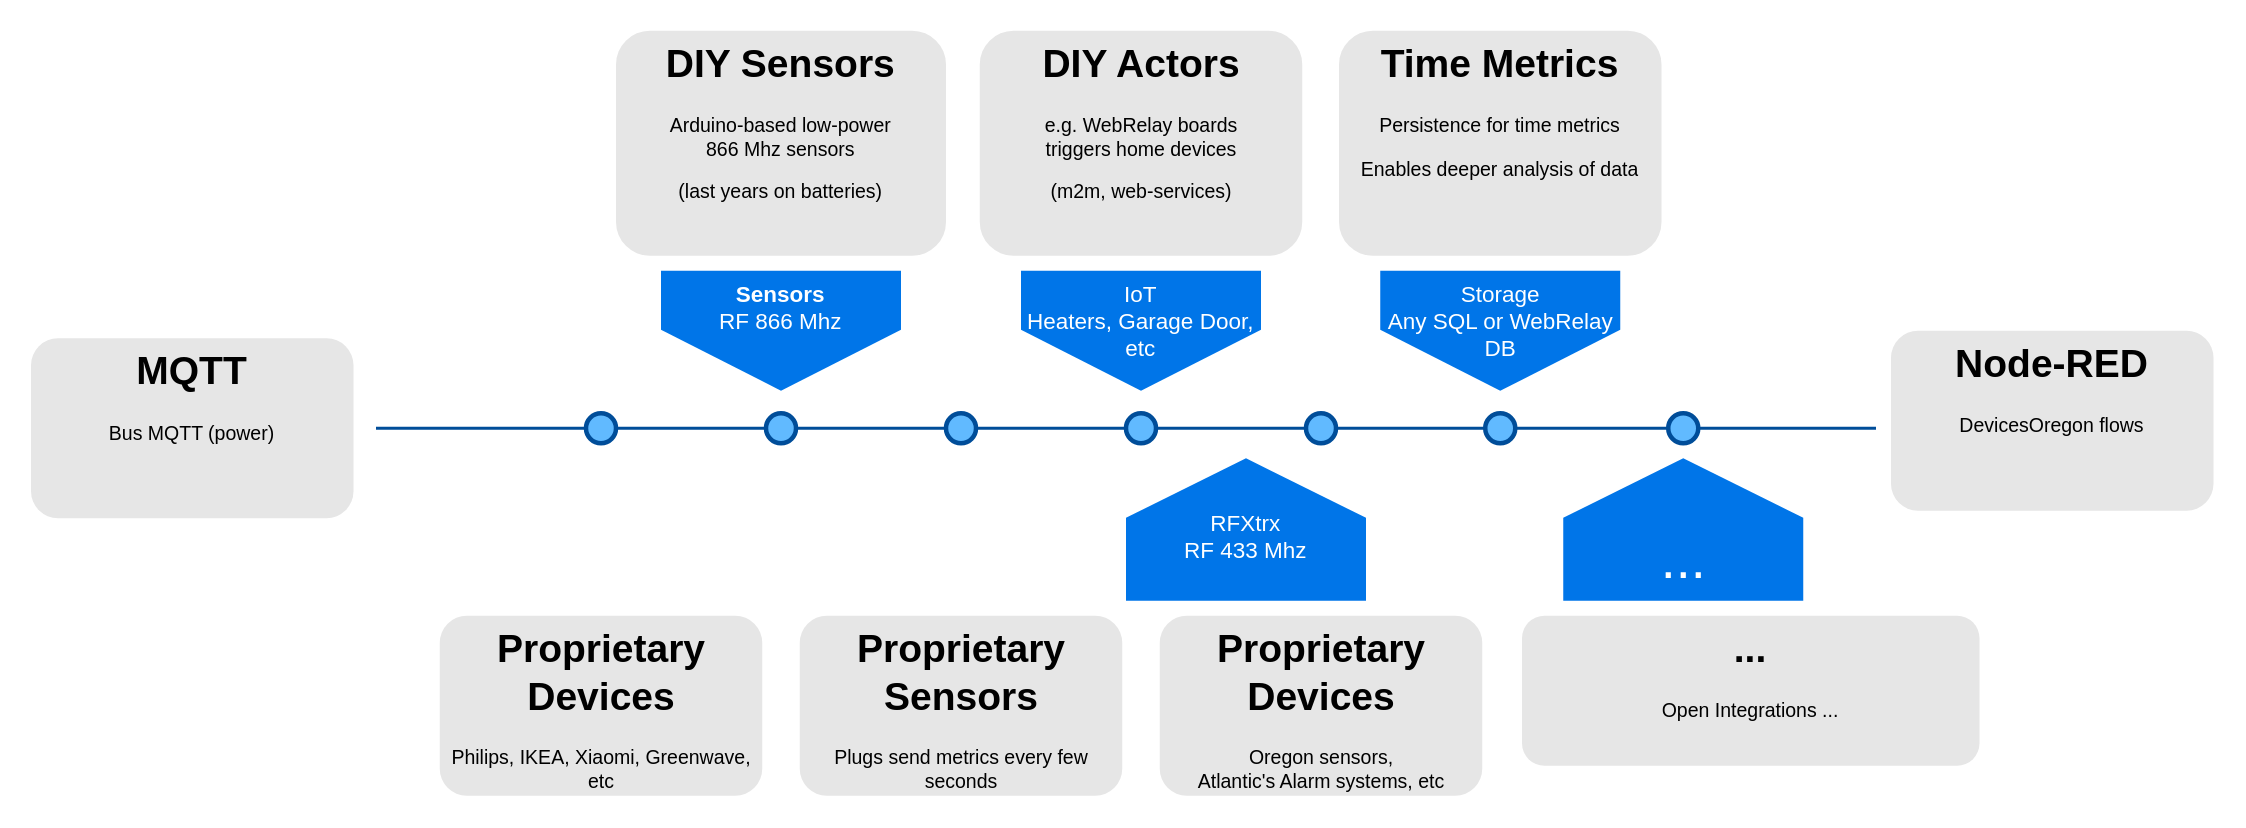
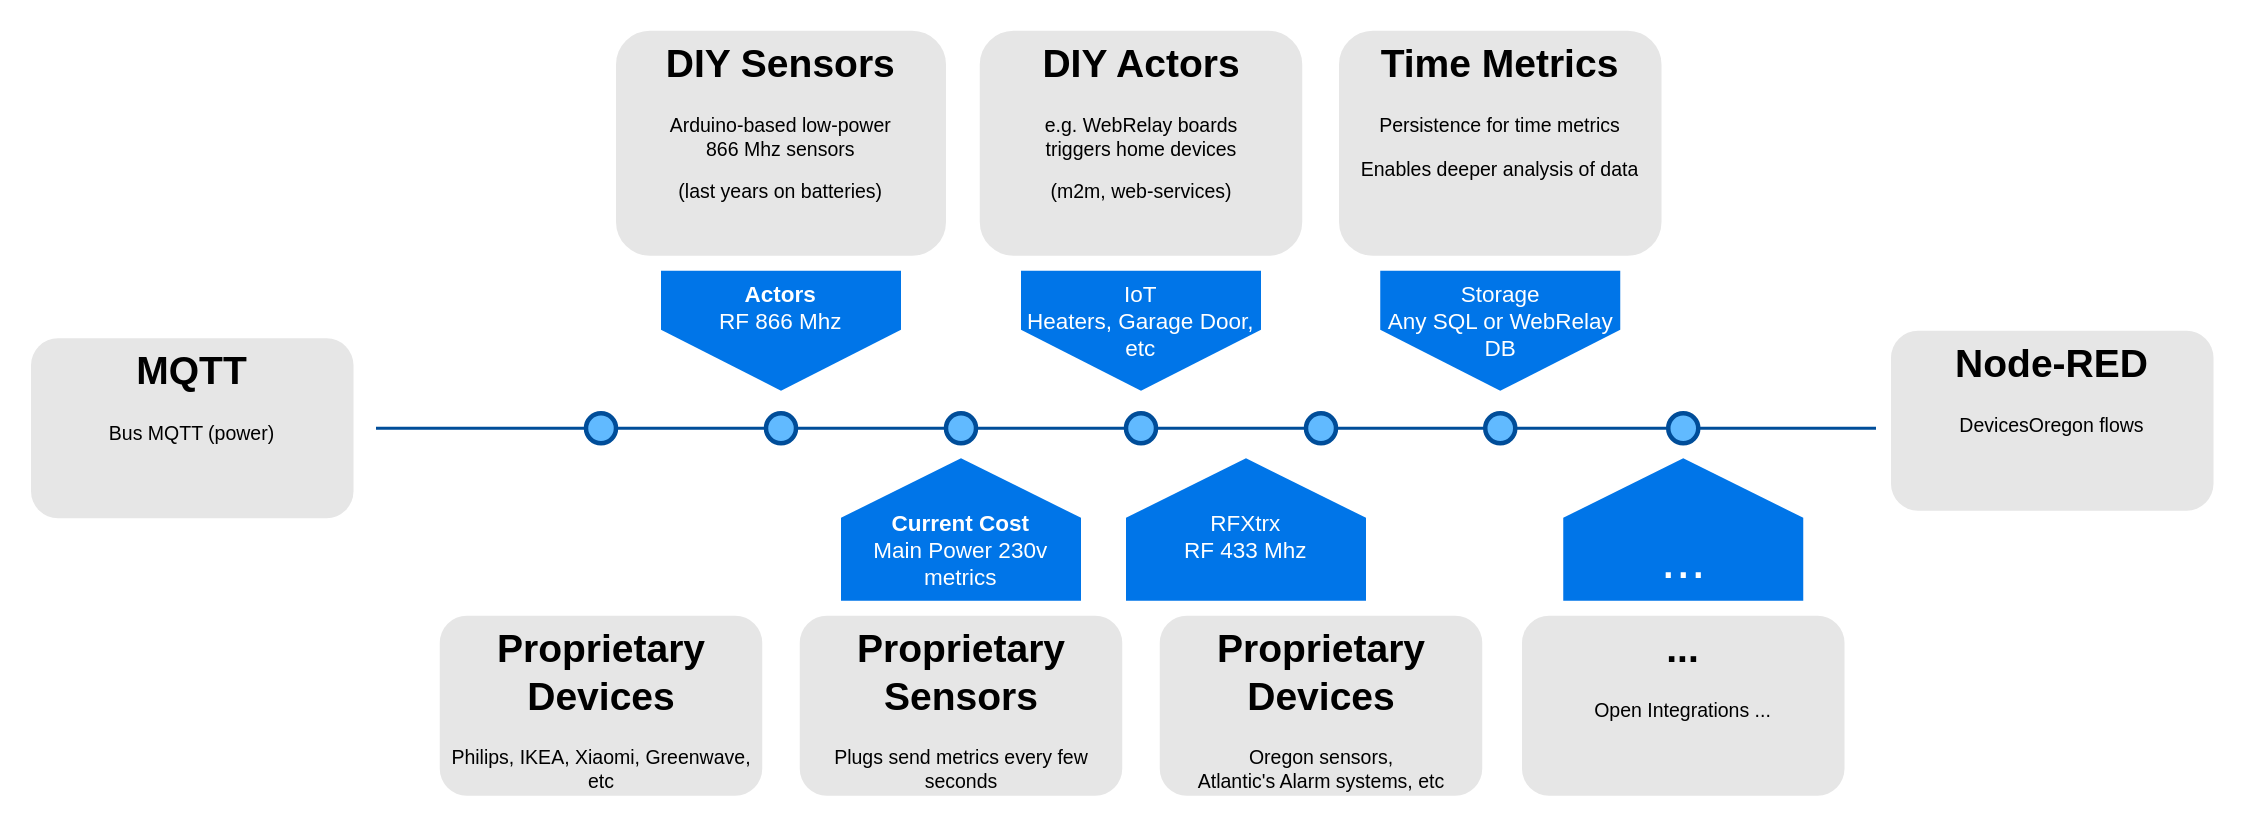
(781, 308) -> (781, 308)
none -> (961, 530)
(1751, 691) -> (1683, 706)
